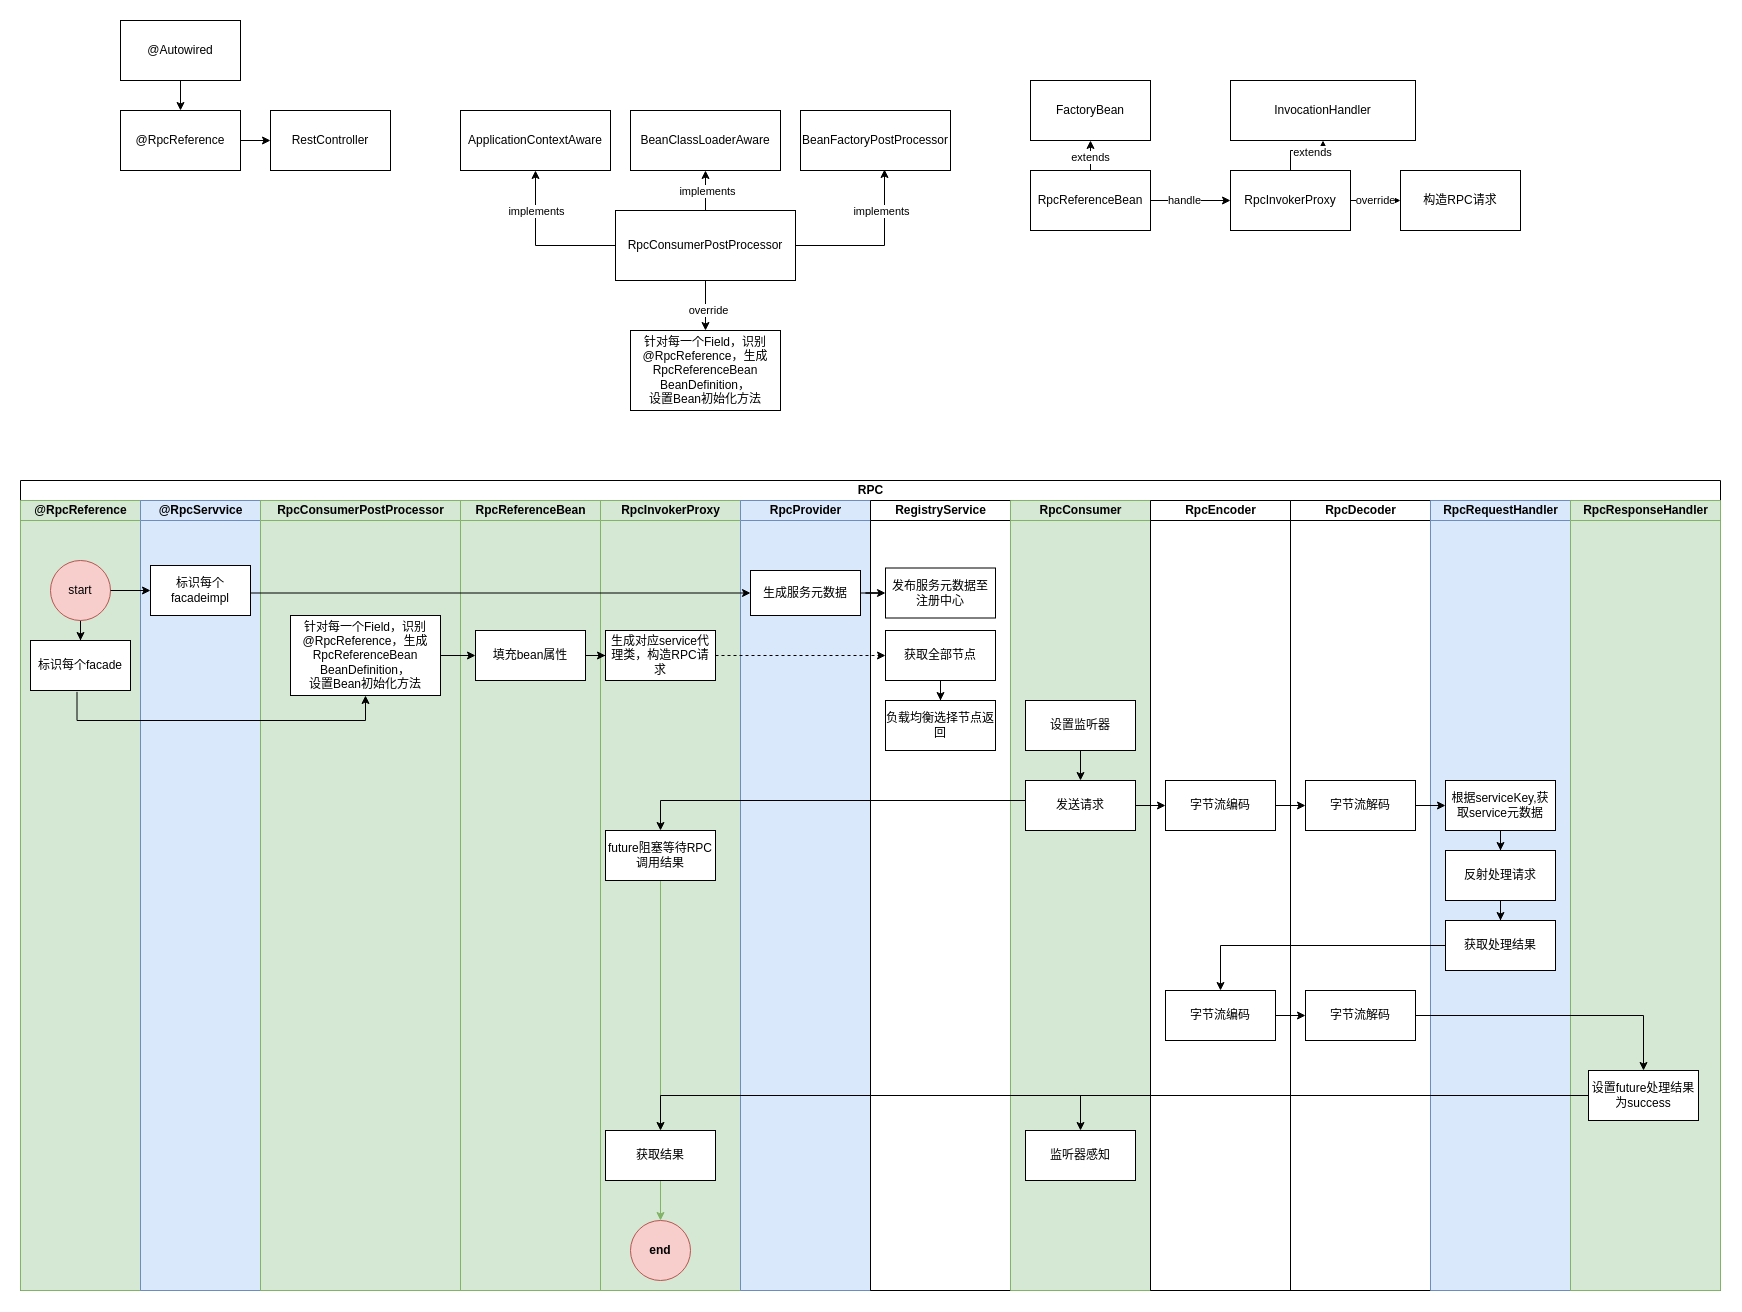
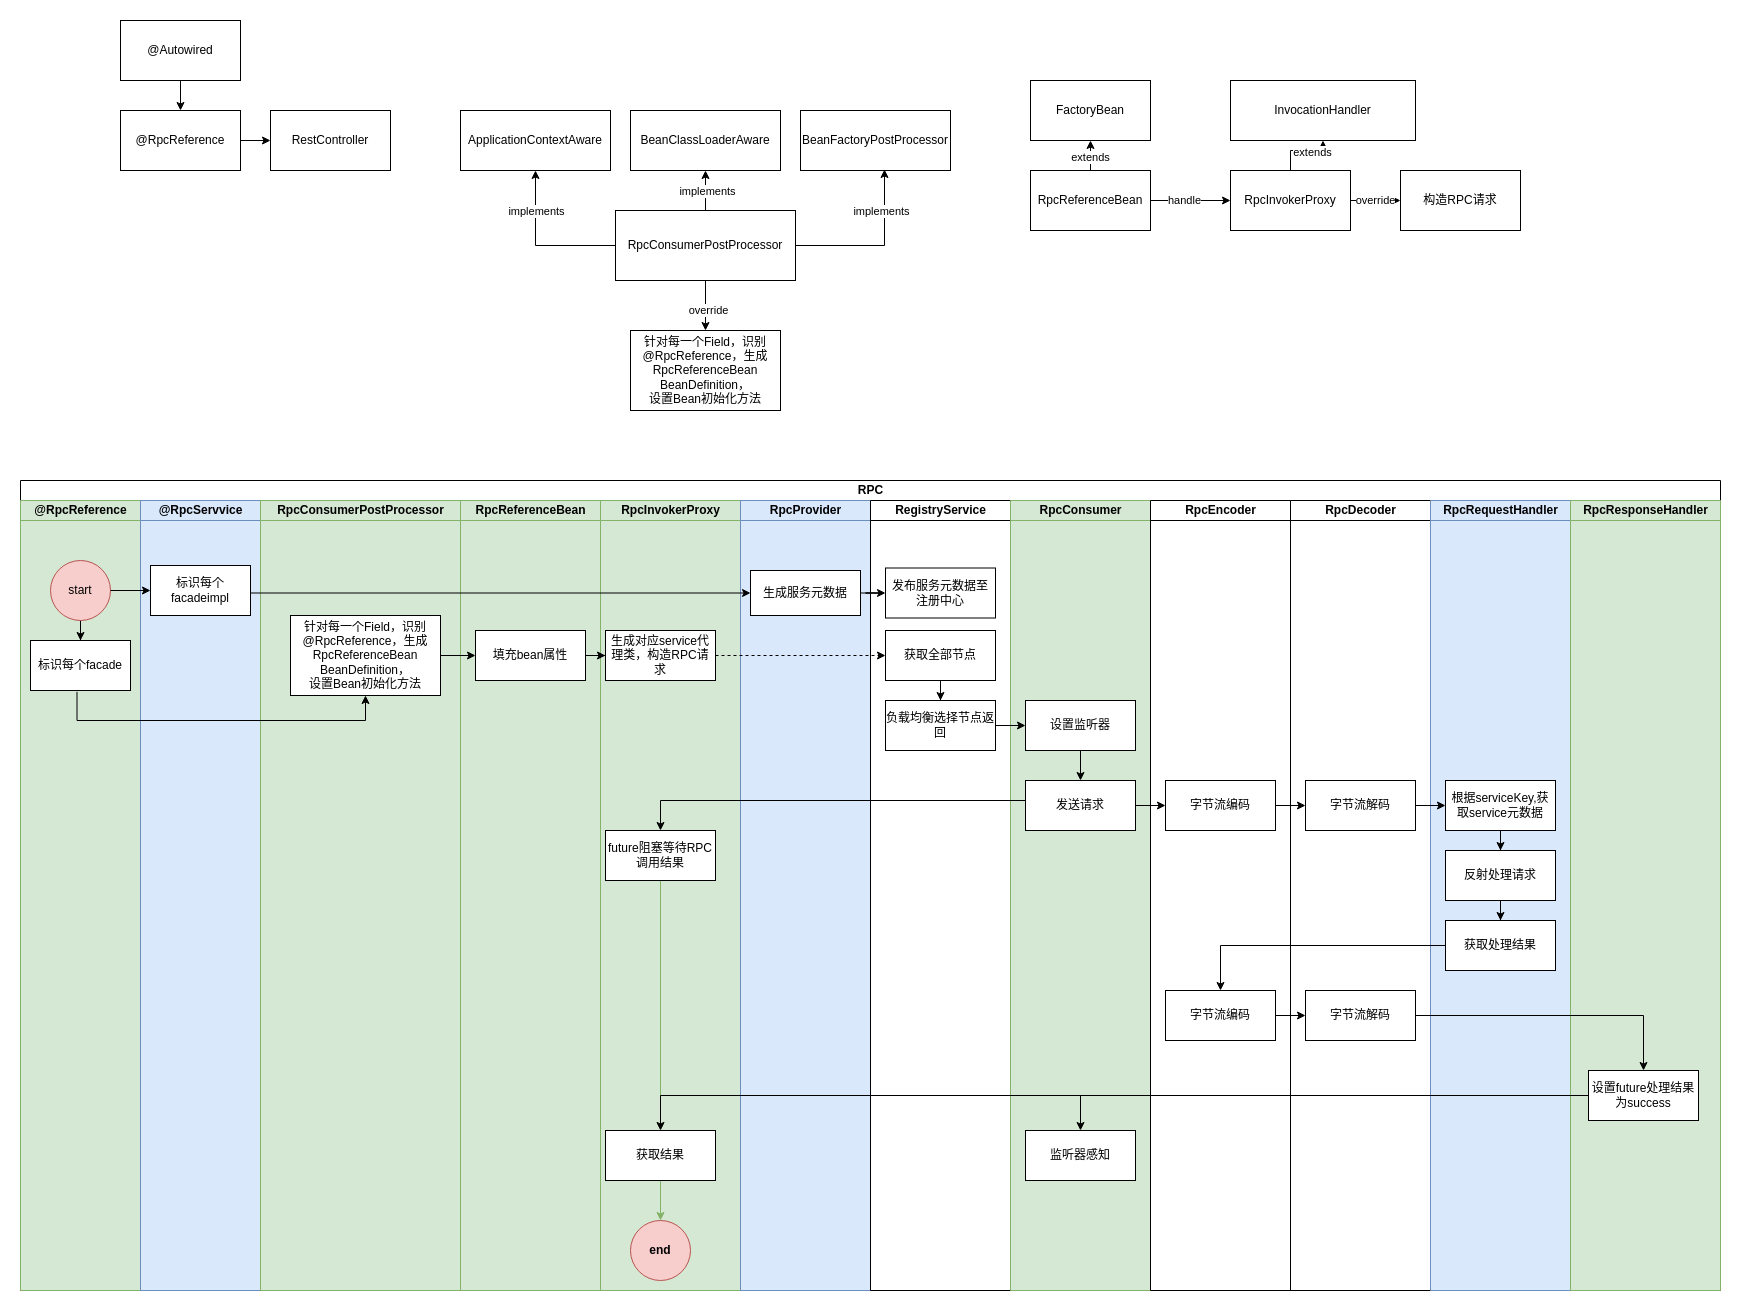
none -> (1015, 726)
